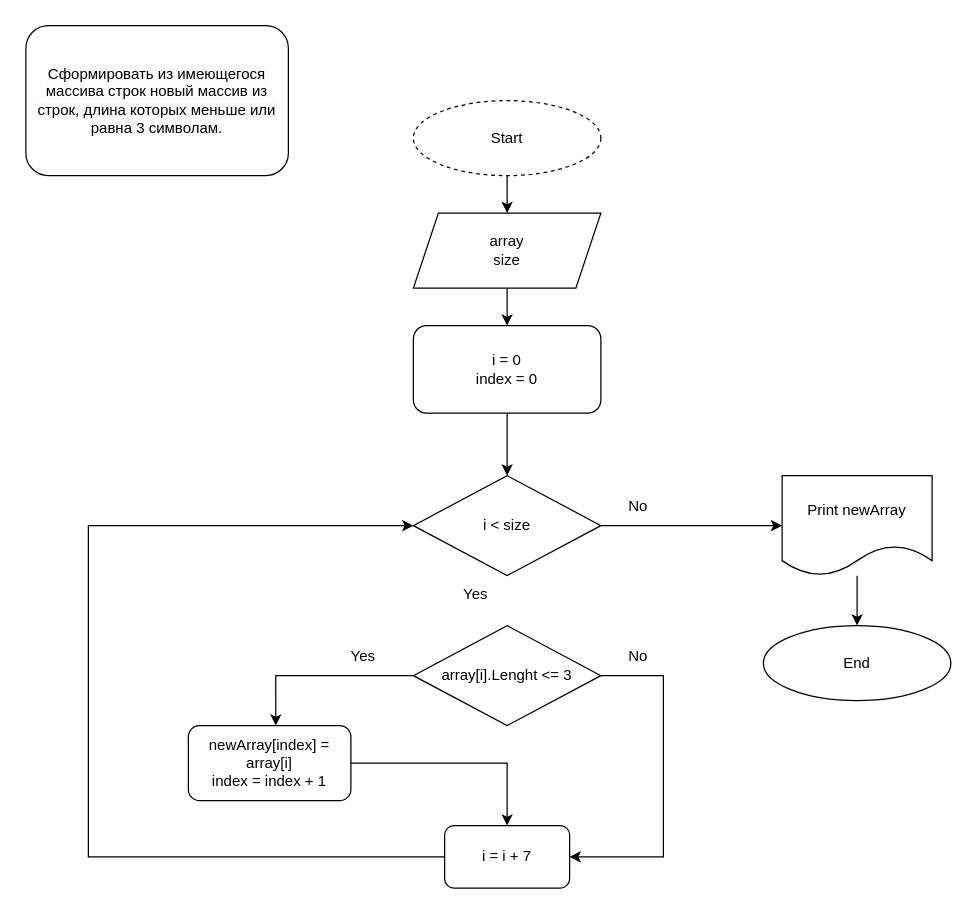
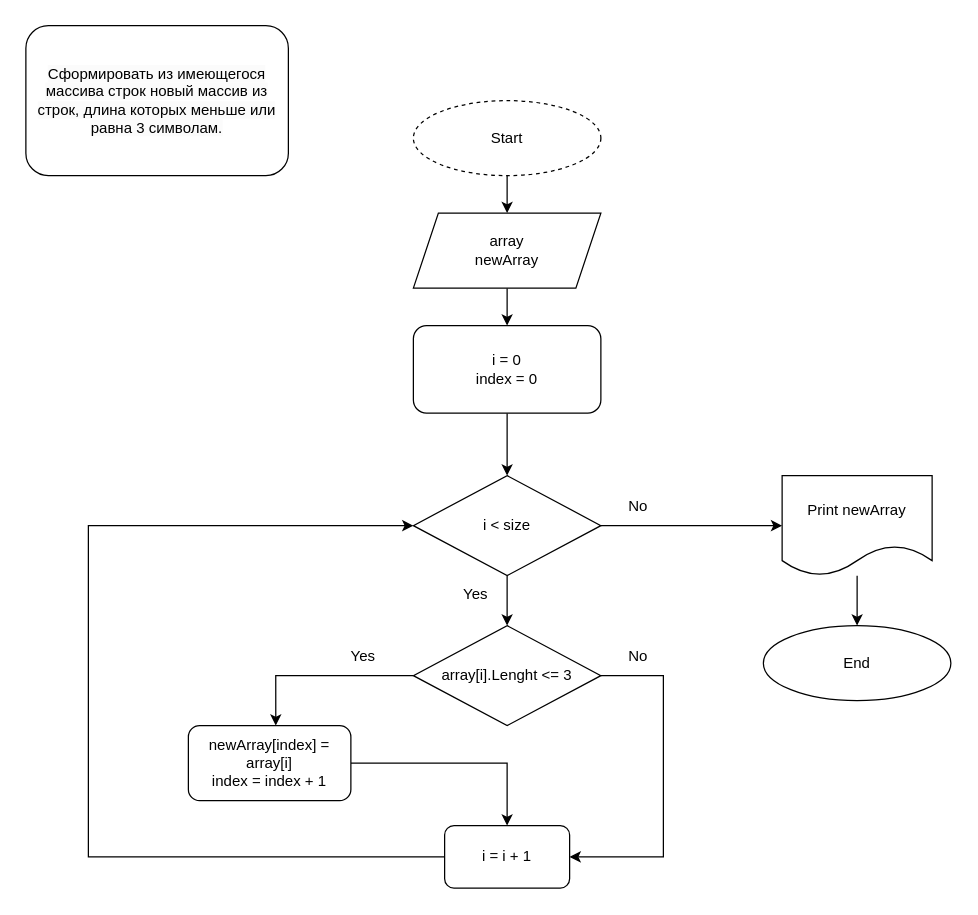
(507, 251) -> (507, 251)
none -> (507, 597)
(507, 857) -> (507, 857)
